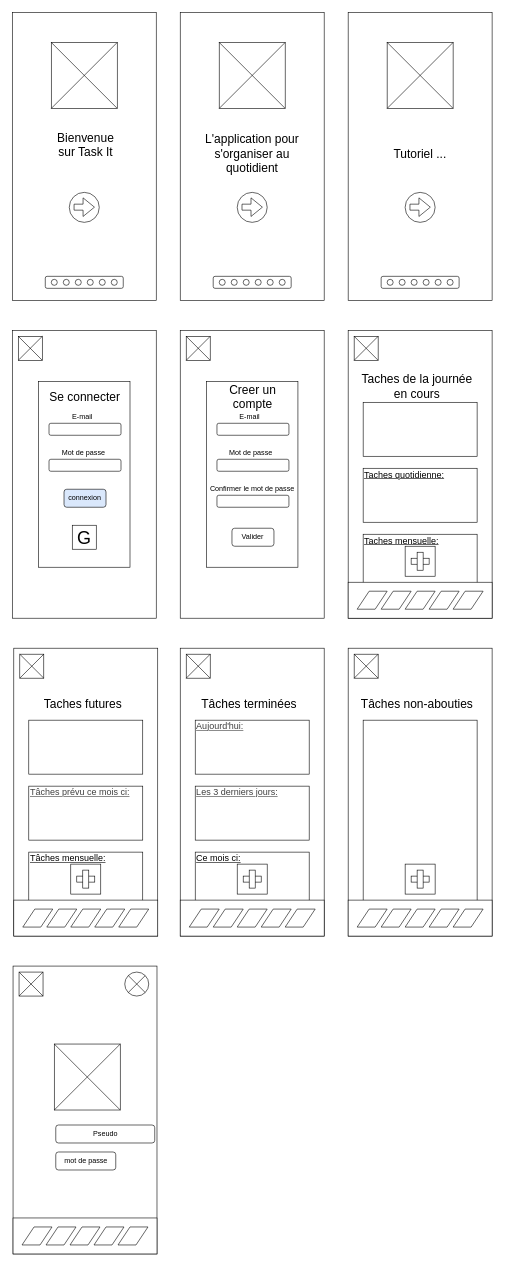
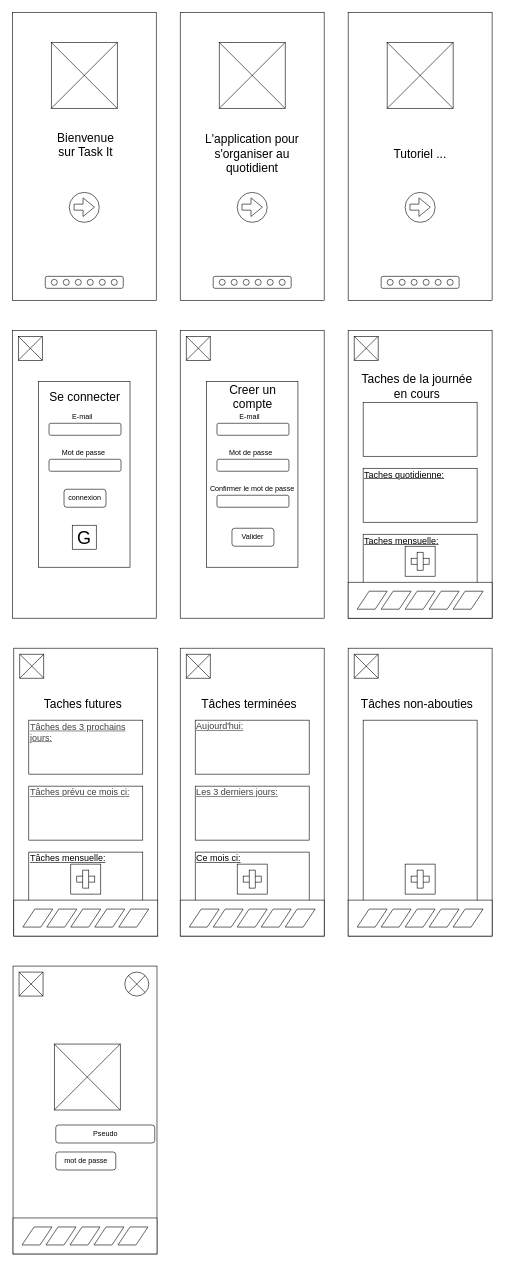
(85, 498) -> (85, 498)
none -> (85, 732)
